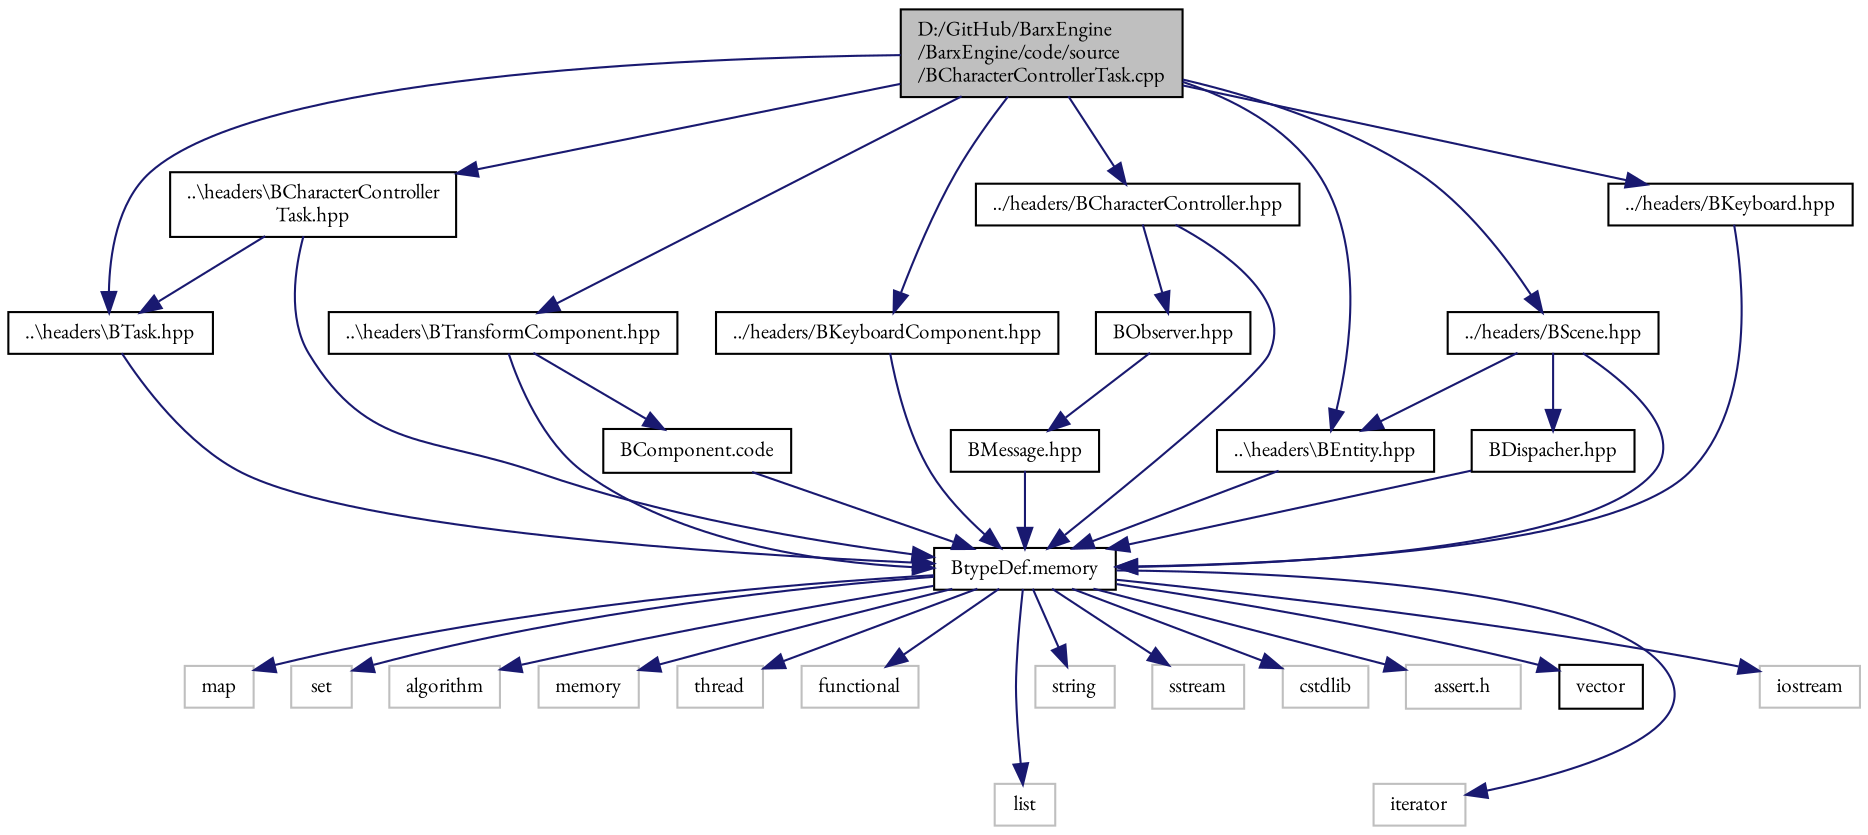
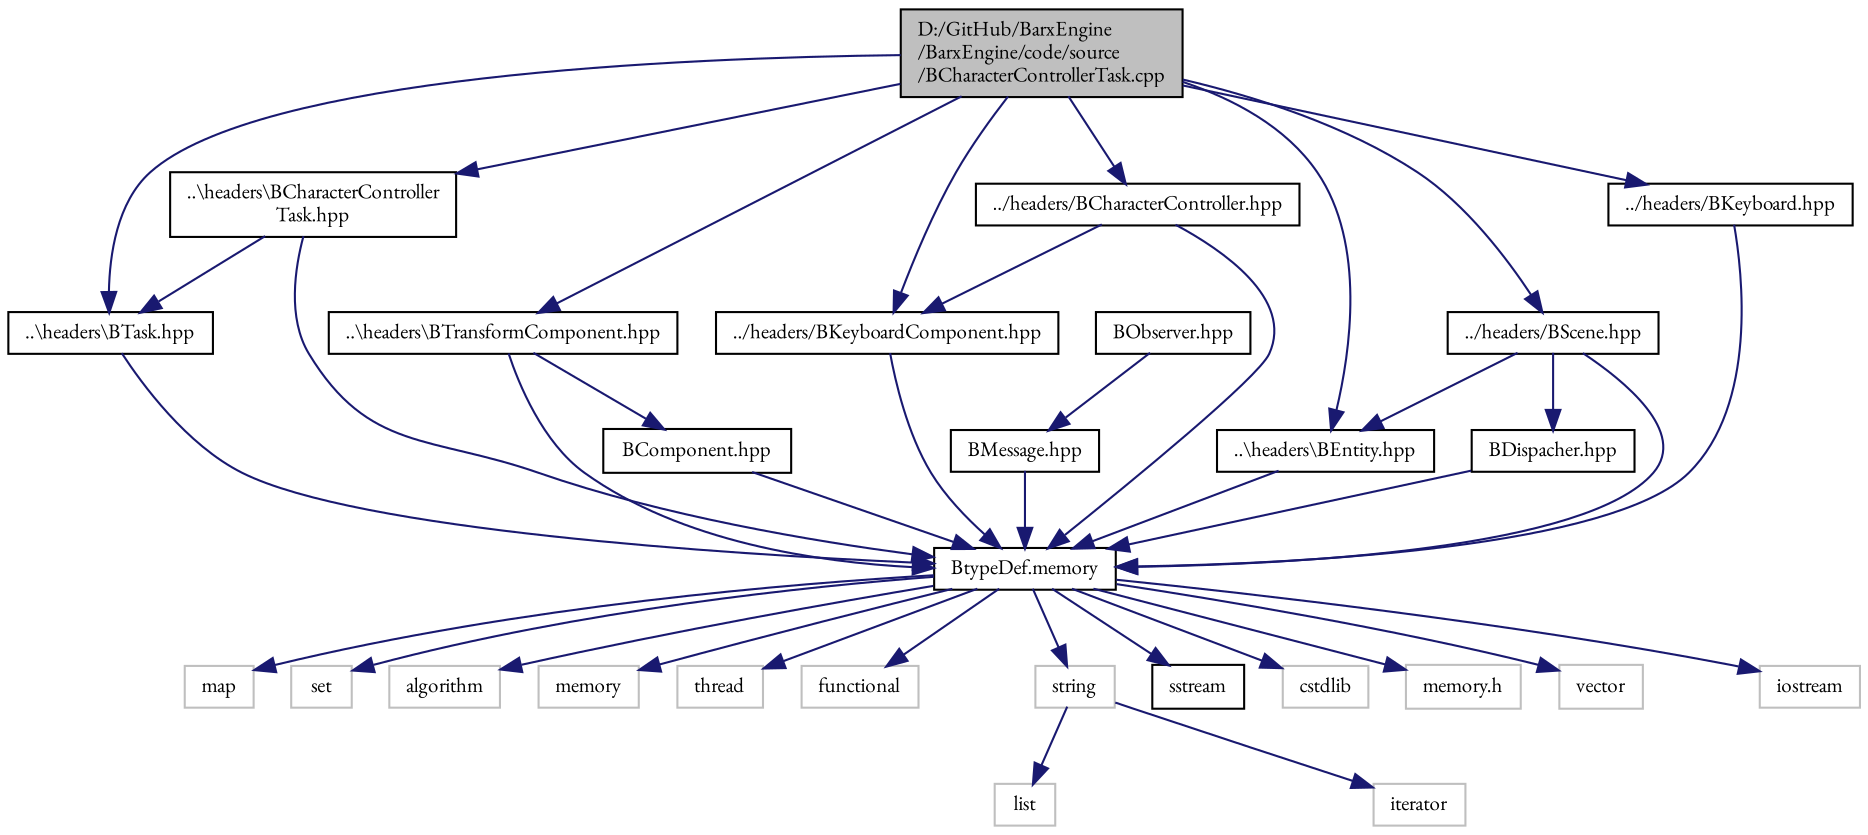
(1153, 259) -> (1022, 264)
(697, 451) -> (697, 451)
(1522, 605) -> (1234, 742)
(1016, 676) -> (1054, 736)
(1198, 687) -> (1198, 687)
(1463, 687) -> (1463, 687)
(1601, 687) -> (1601, 687)
